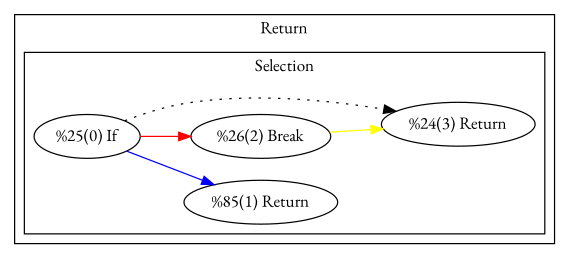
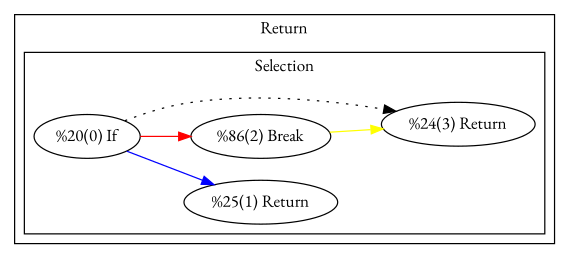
(87, 136) -> (87, 136)
(261, 136) -> (261, 136)
(261, 202) -> (261, 202)
